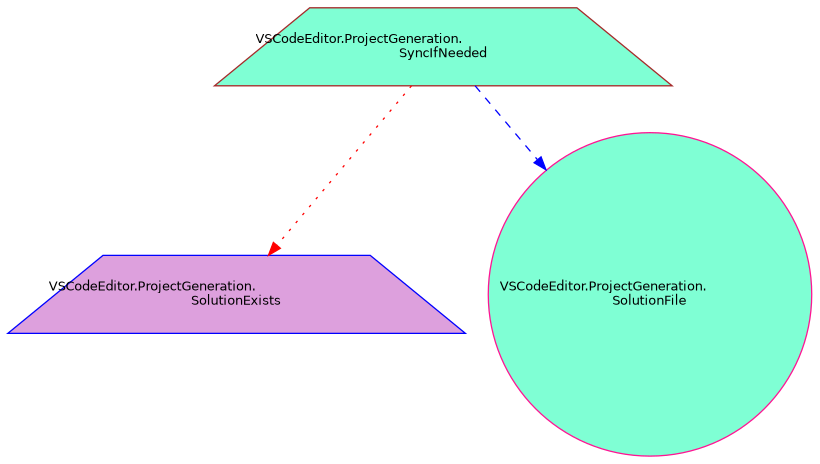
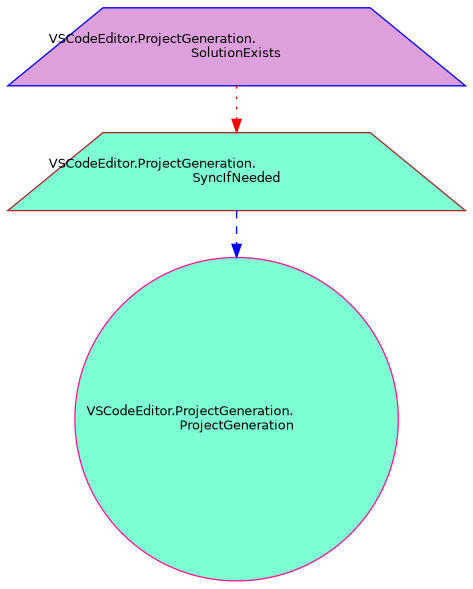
(344, 165) -> (237, 103)
(650, 294) -> (237, 419)
